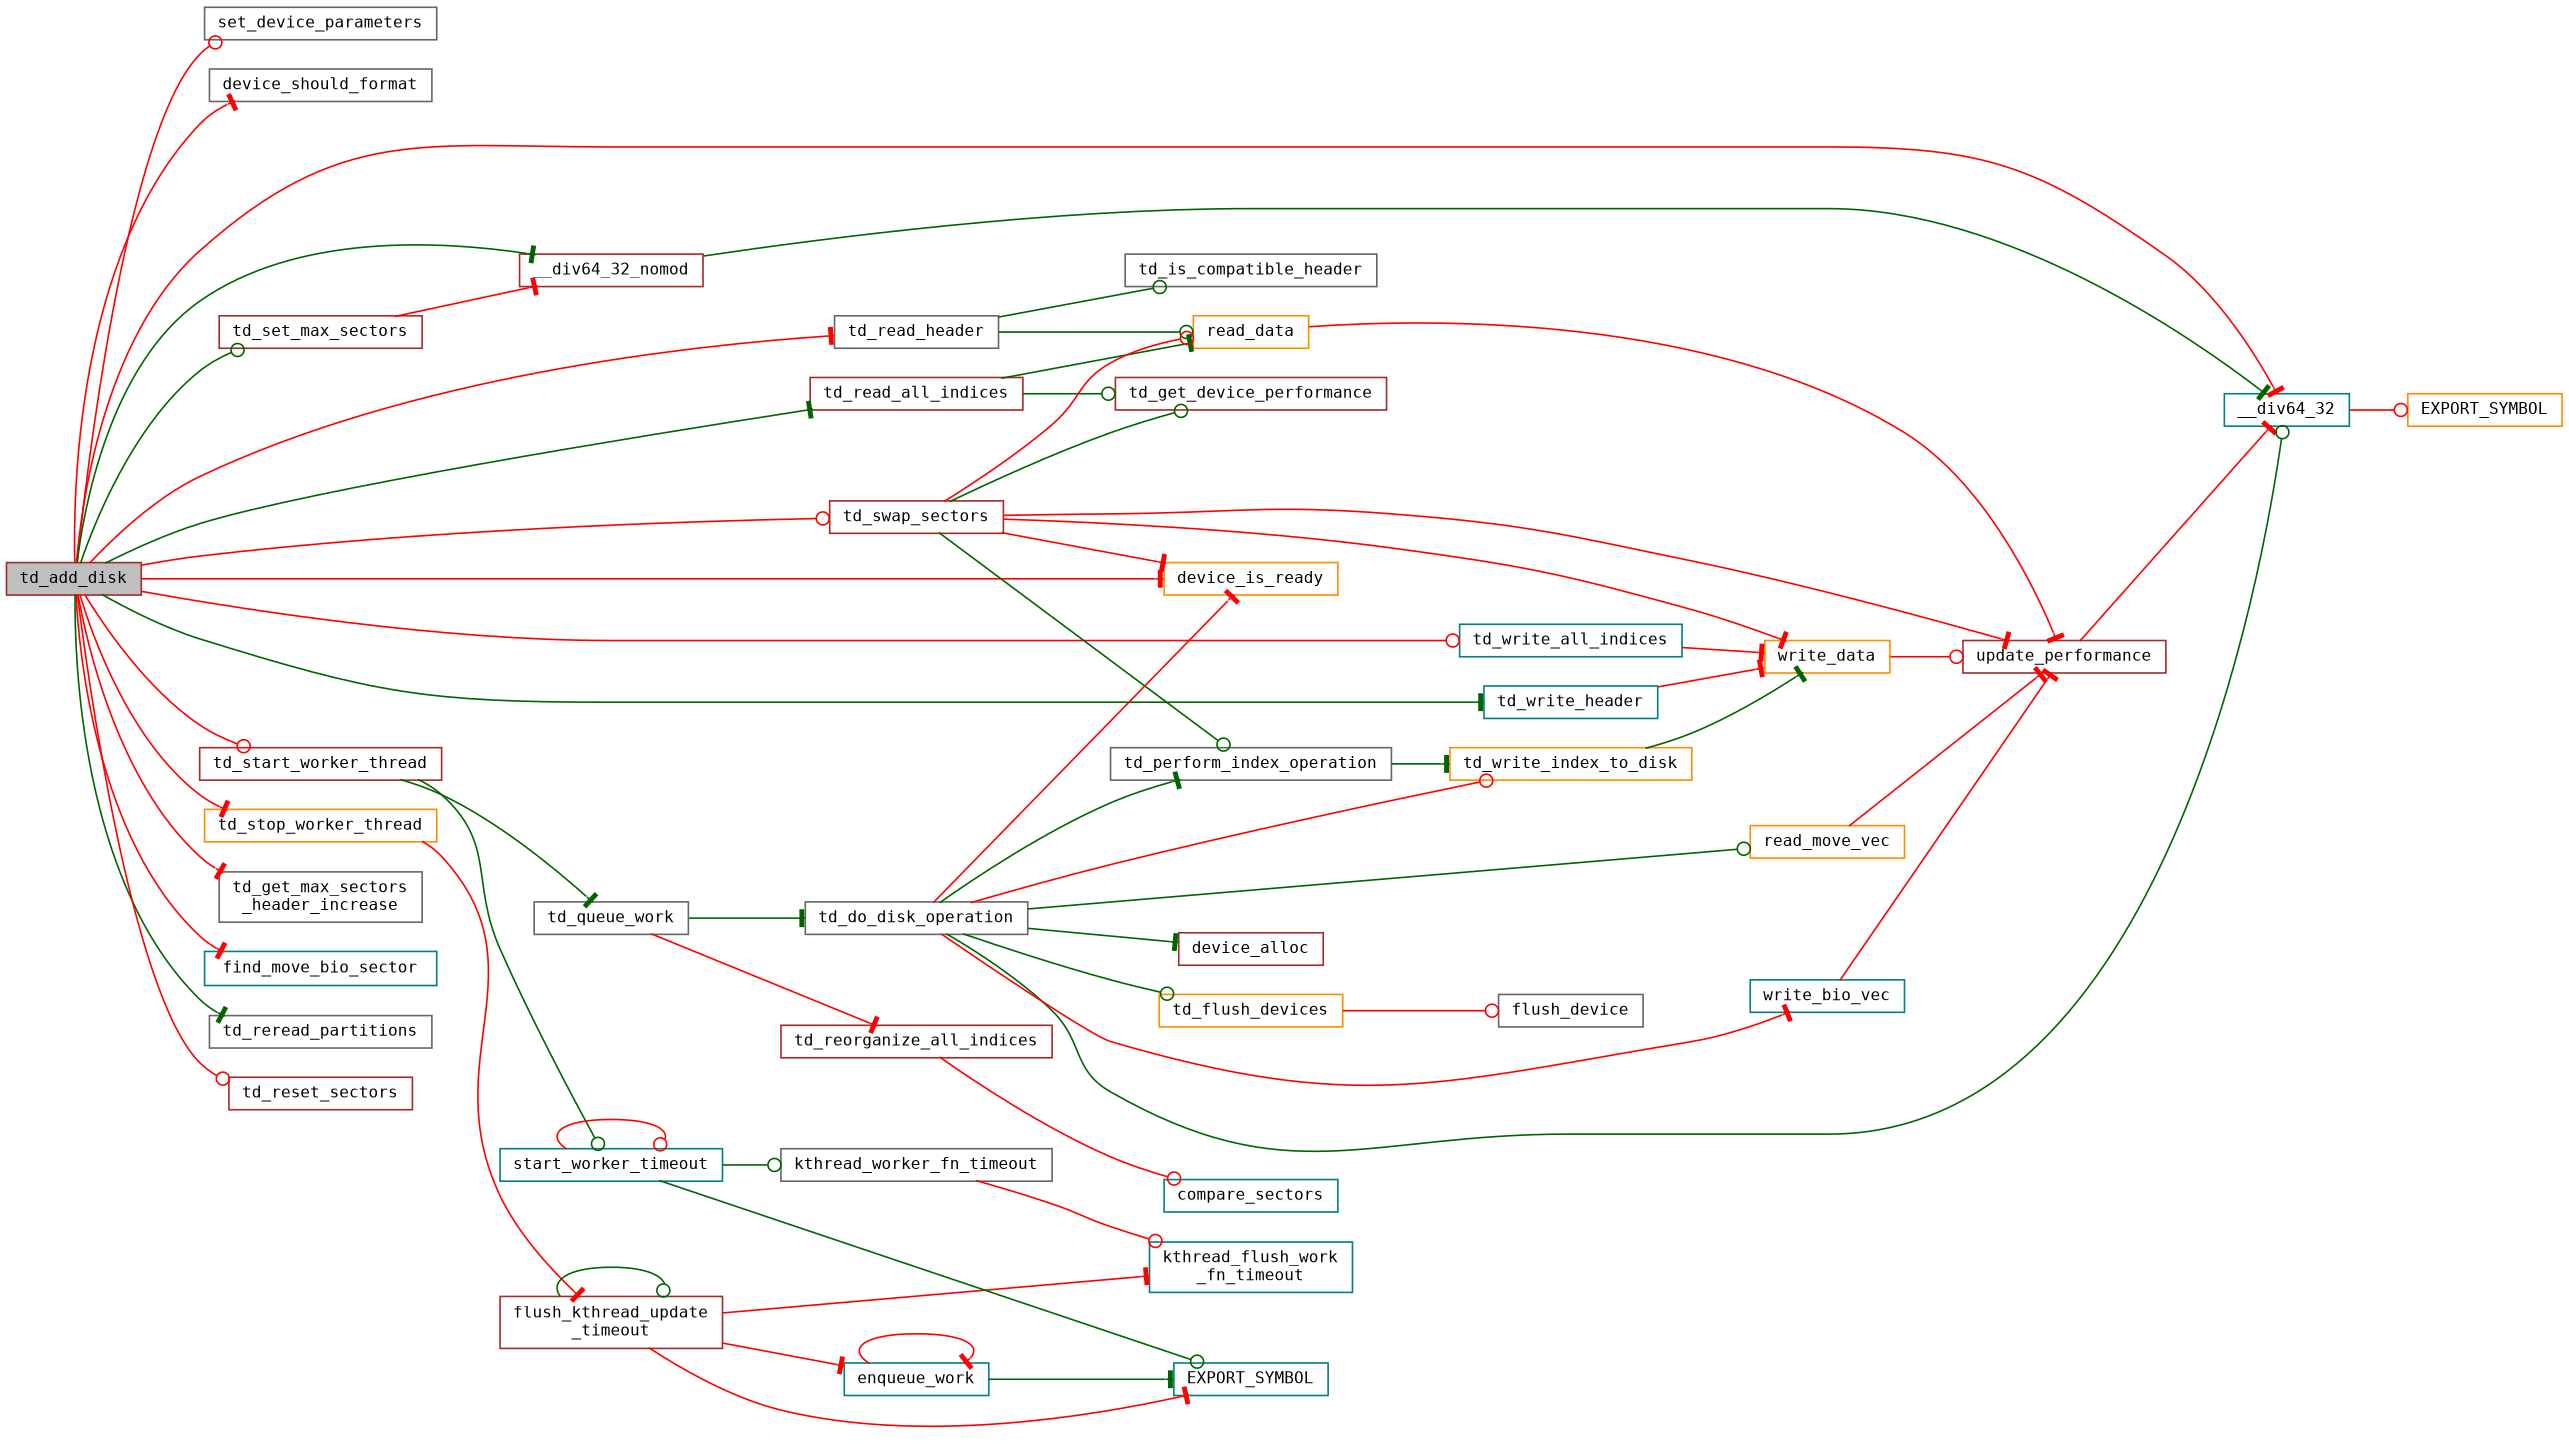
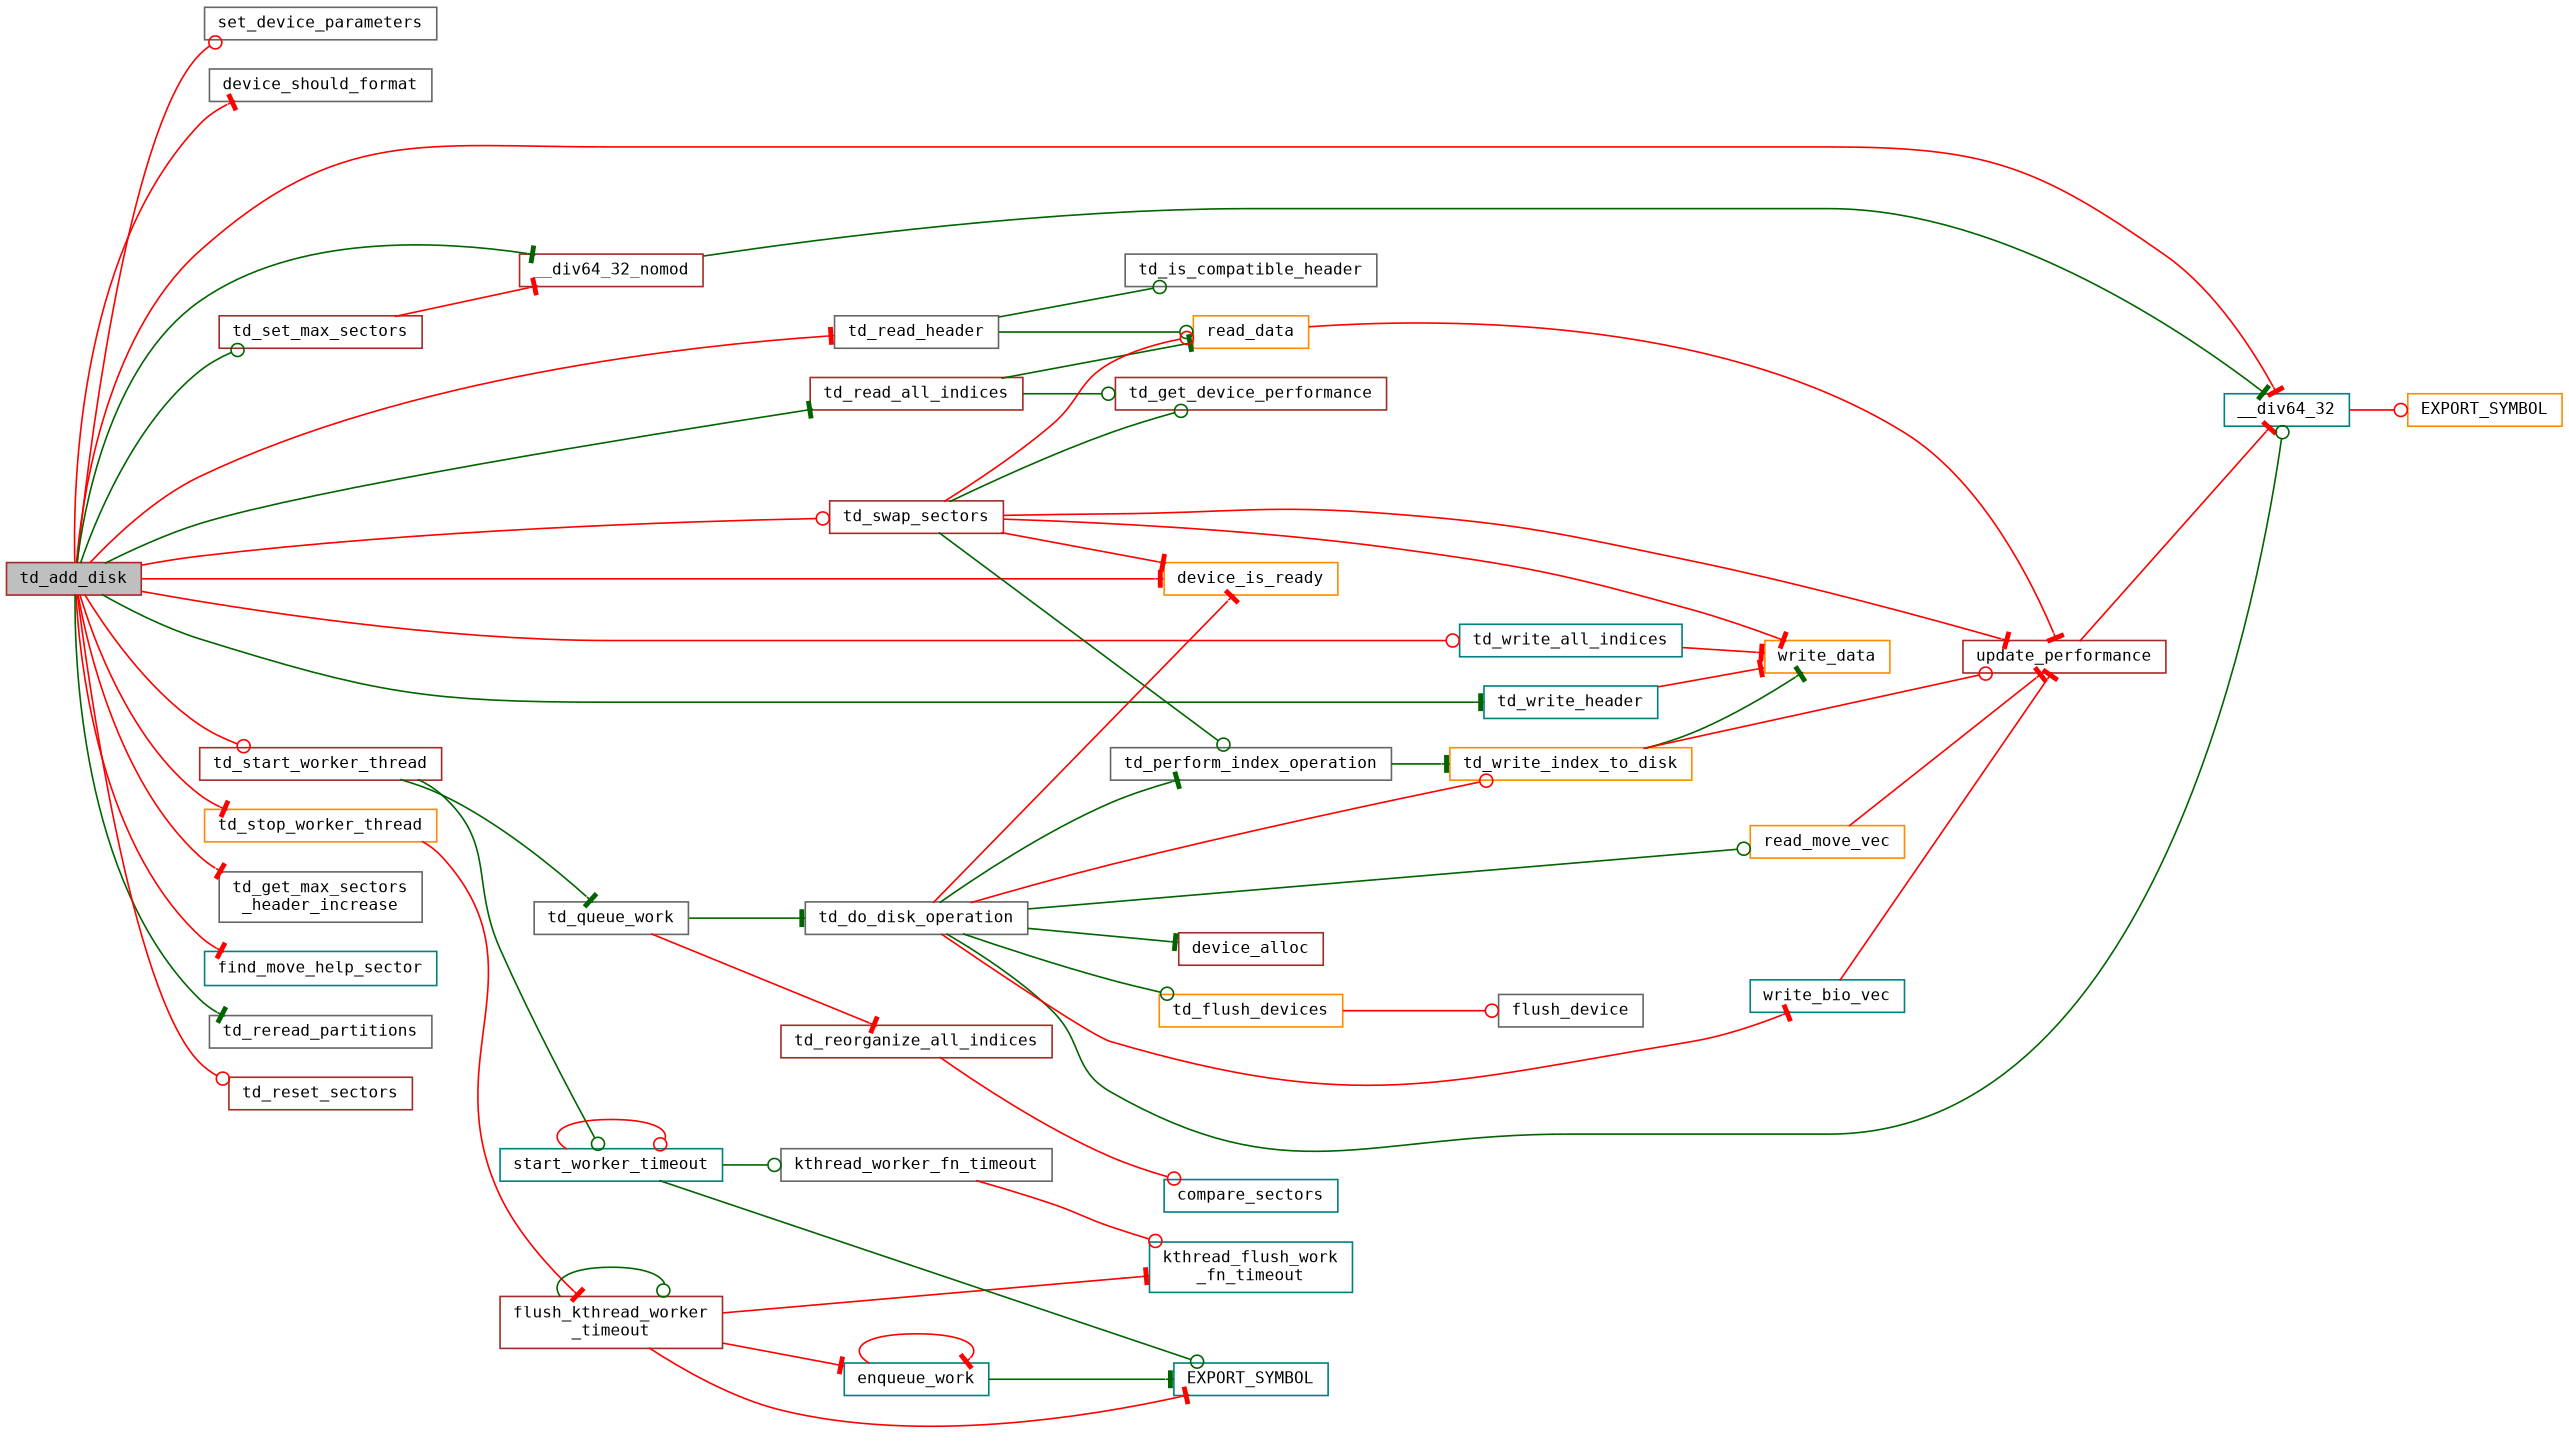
(1920, 657) -> (1811, 712)
(321, 968) -> (321, 968)
(611, 1322) -> (611, 1322)
